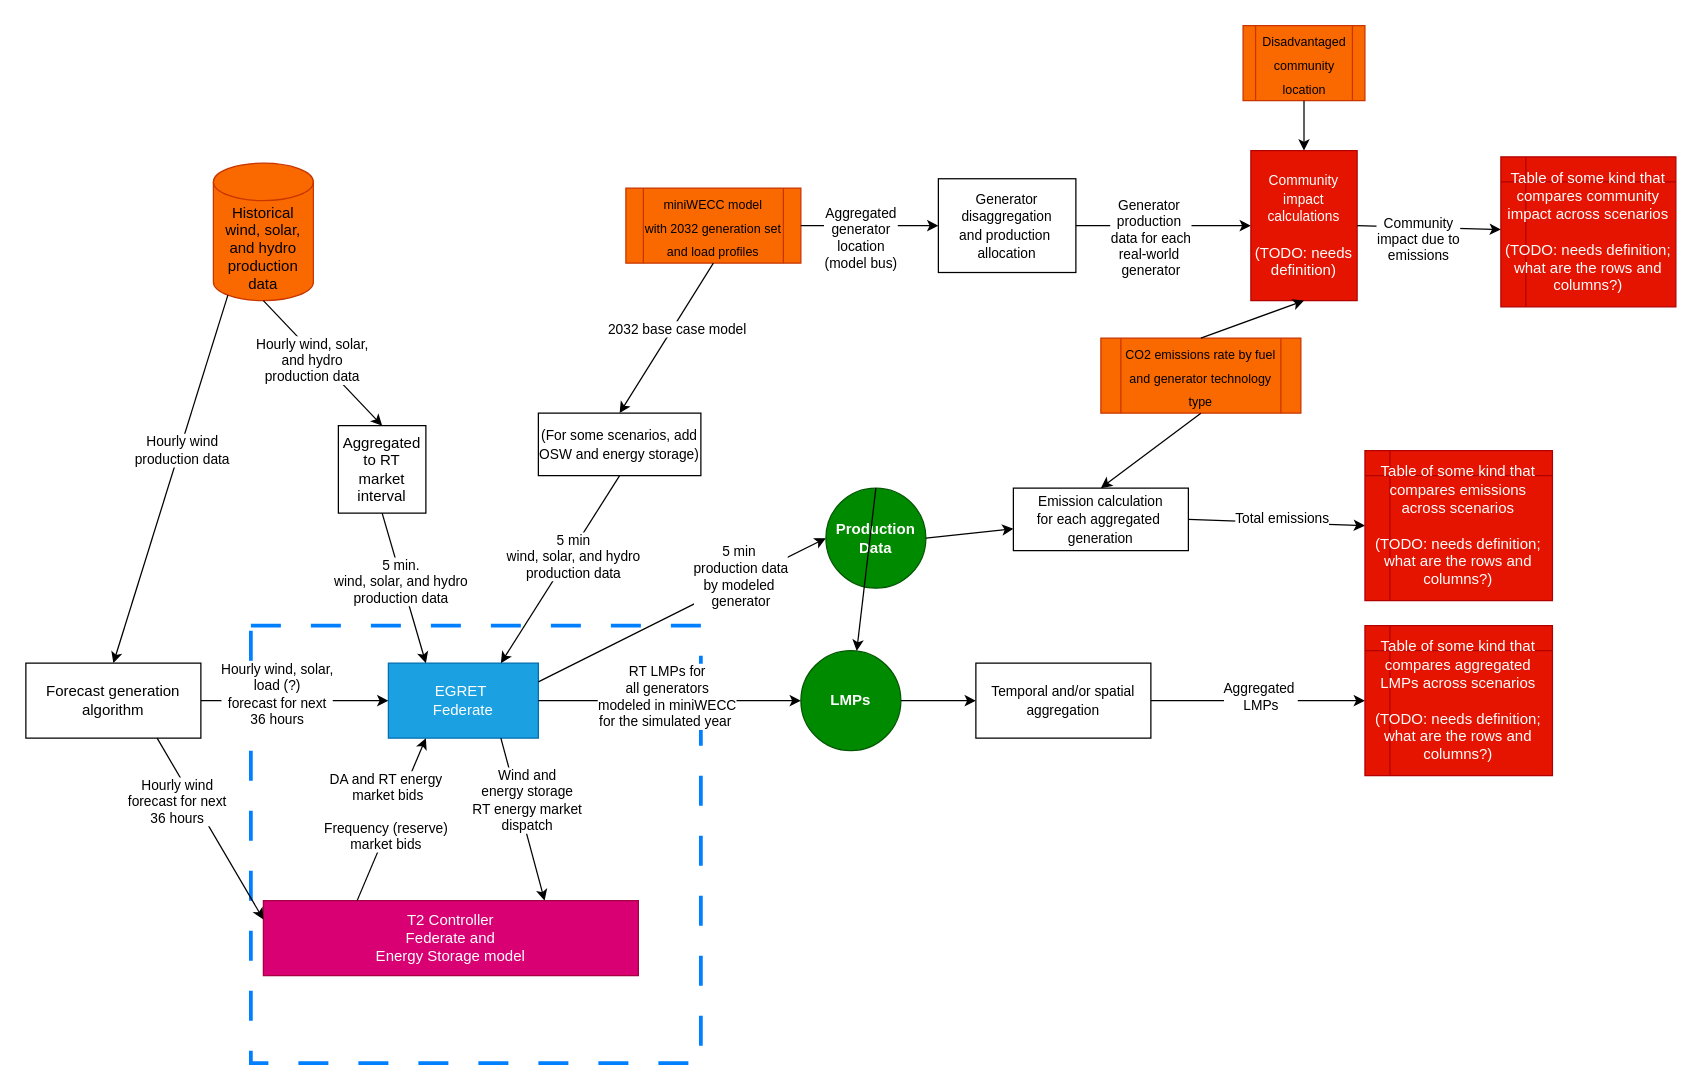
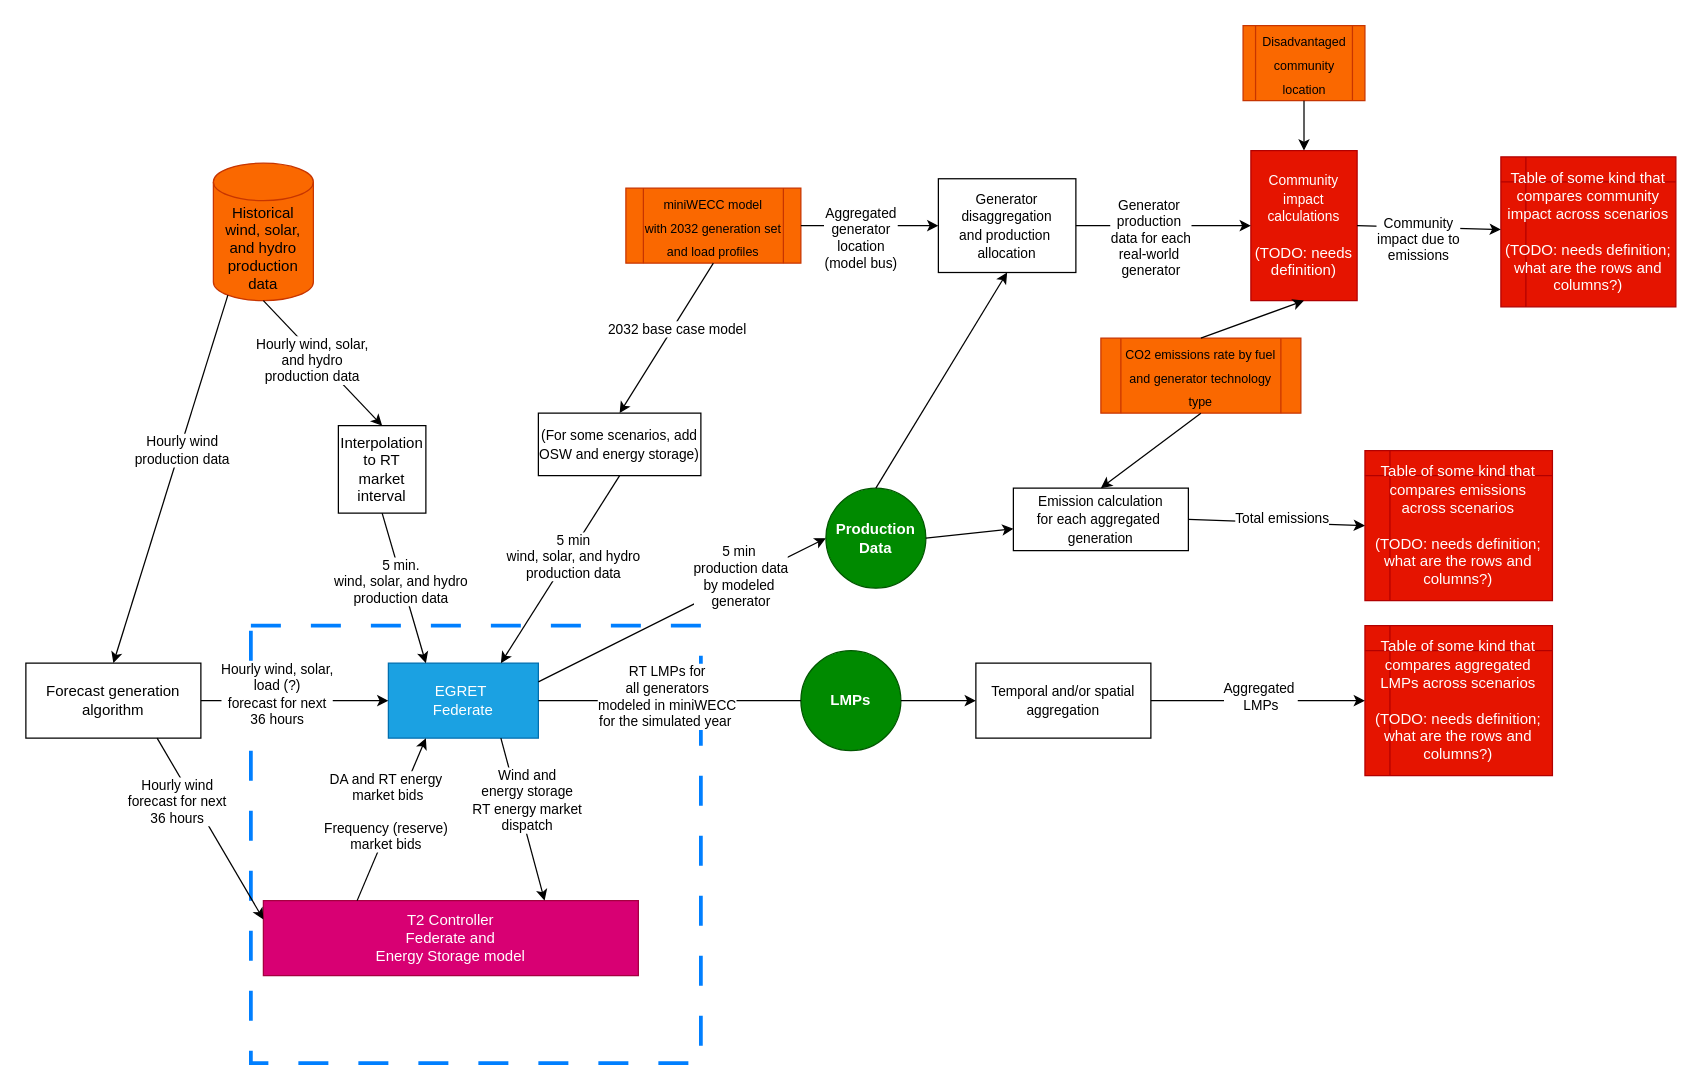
(382, 469) -> (382, 469)
(867, 566) -> (939, 384)
(791, 701) -> (794, 701)
